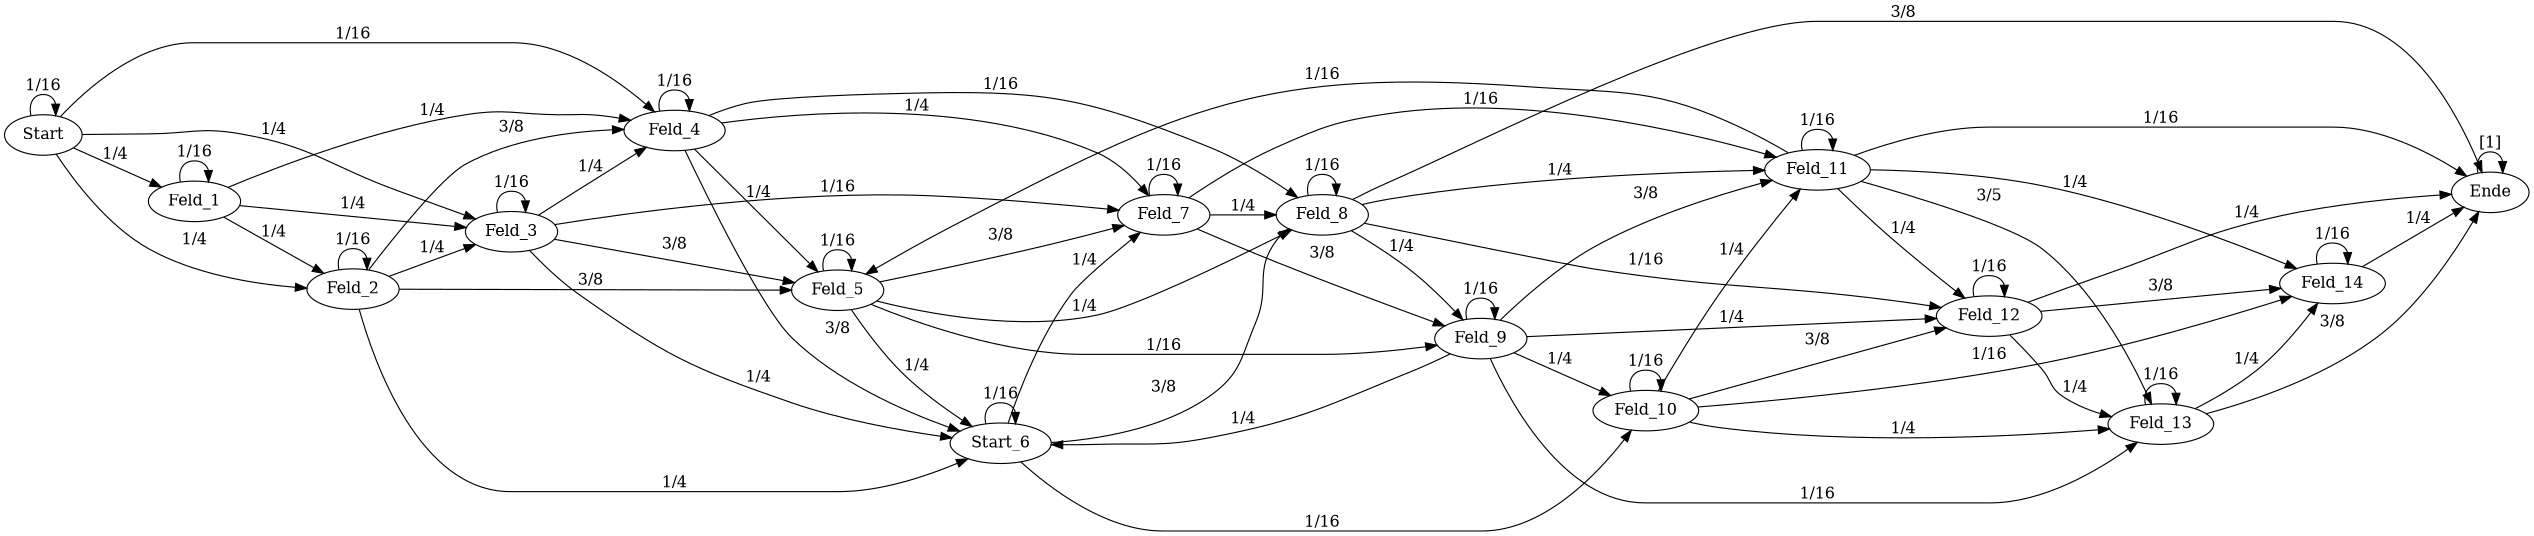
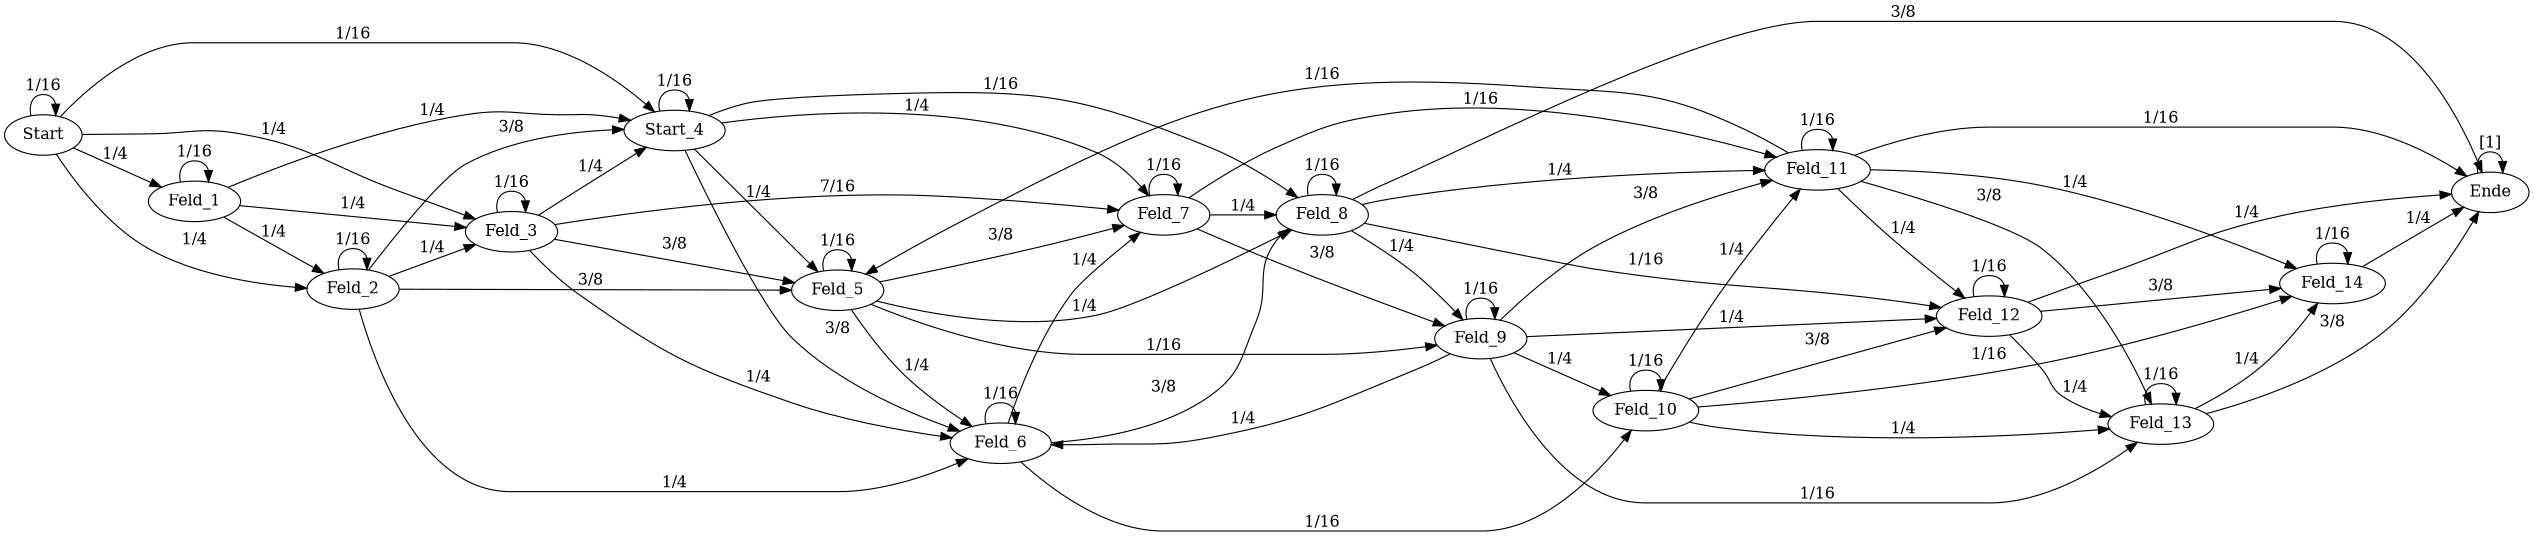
(675, 130) -> (675, 130)
(838, 187) -> (838, 187)
(1989, 196) -> (1989, 196)
(1001, 443) -> (1001, 443)
